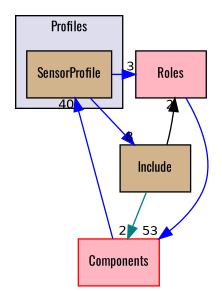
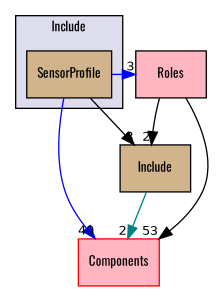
(69, 28) -> (69, 28)
(108, 117) -> (108, 117)
(171, 128) -> (156, 115)
(208, 169) -> (208, 169)
(96, 175) -> (60, 166)
